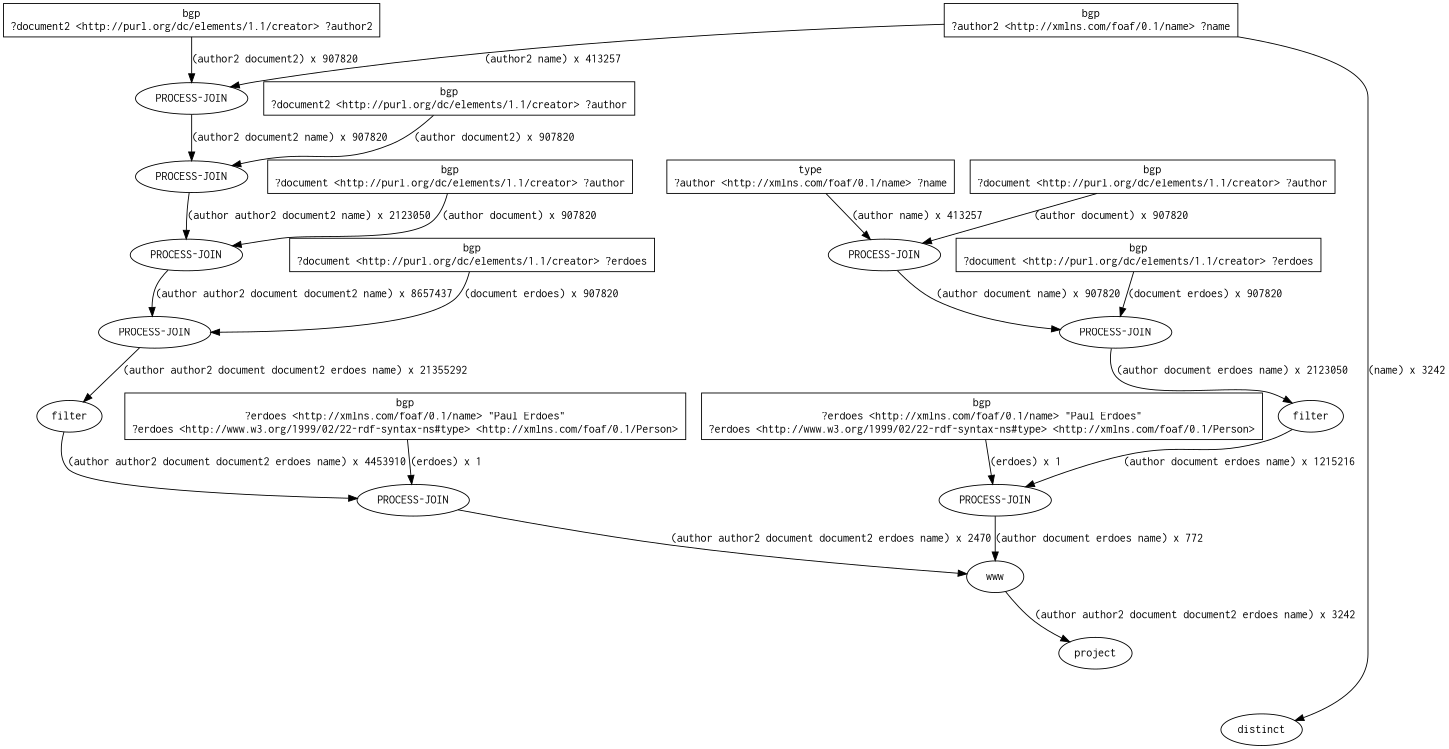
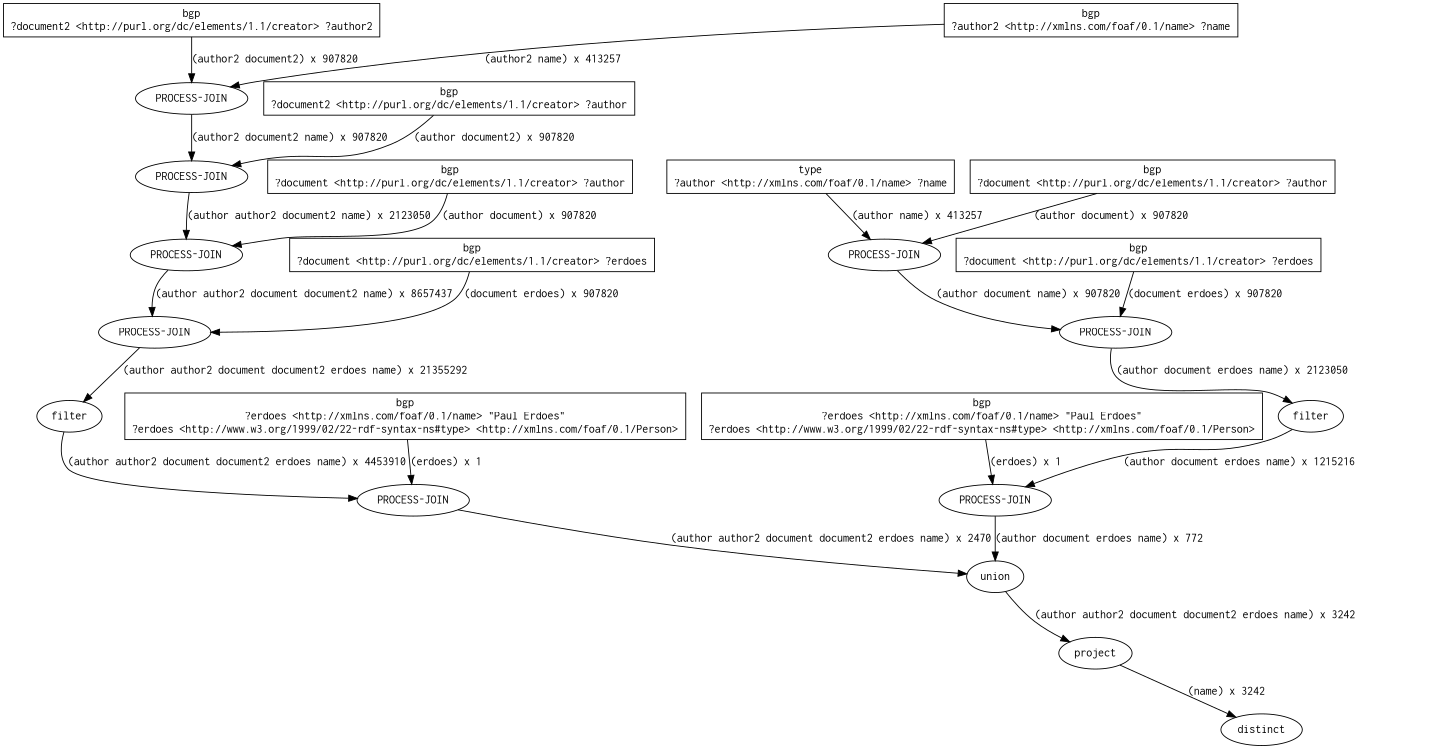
(1368, 349) -> (1174, 689)
(995, 577) -> (995, 577)
